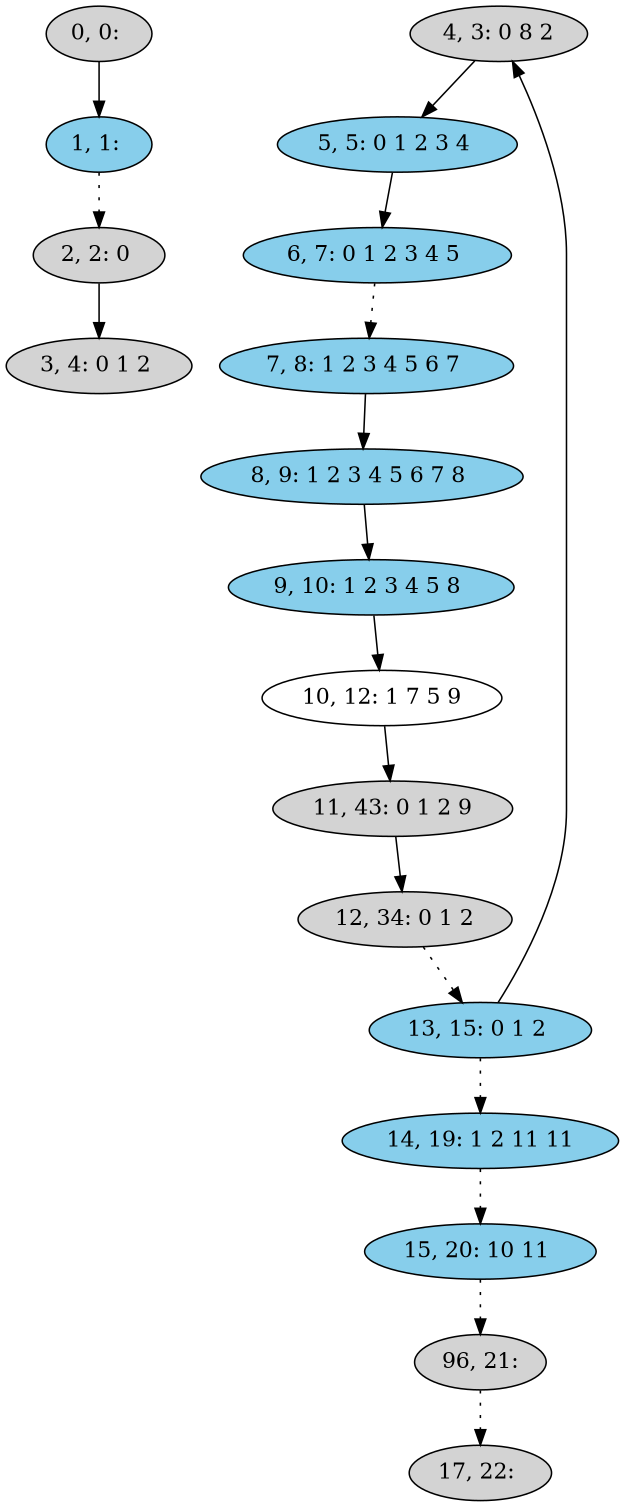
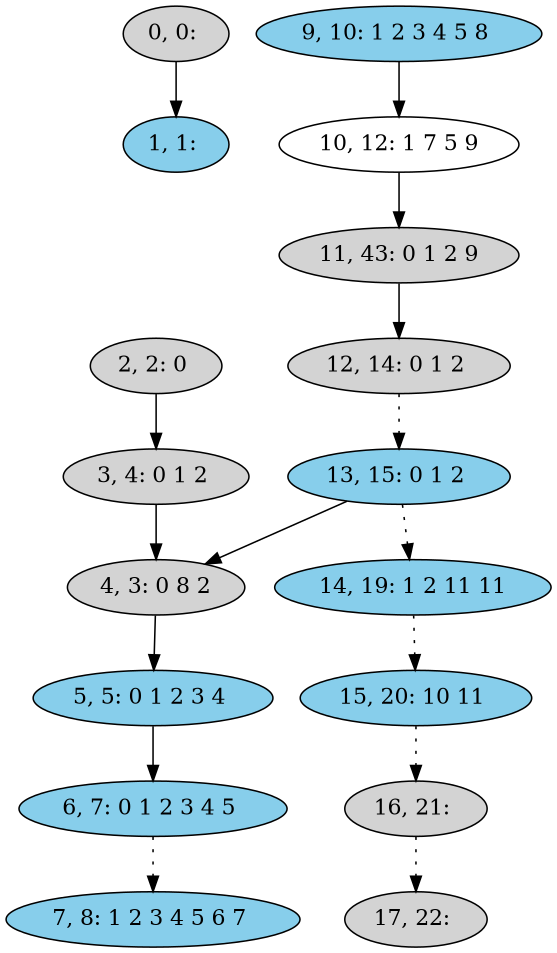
(99, 192) -> none
(362, 477) -> none
none -> (156, 524)
(405, 919) -> (399, 366)
(480, 1362) -> (416, 809)
